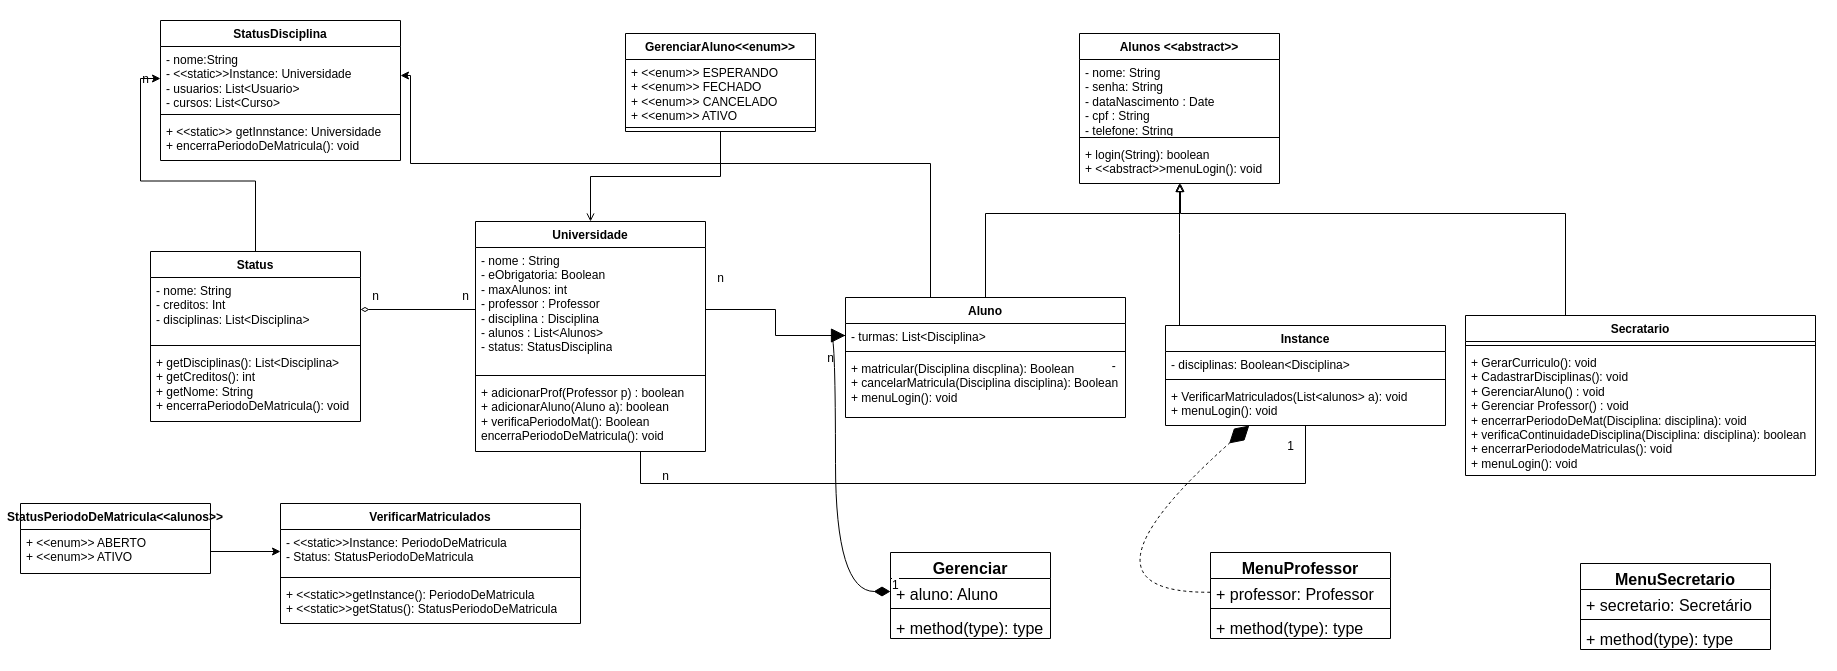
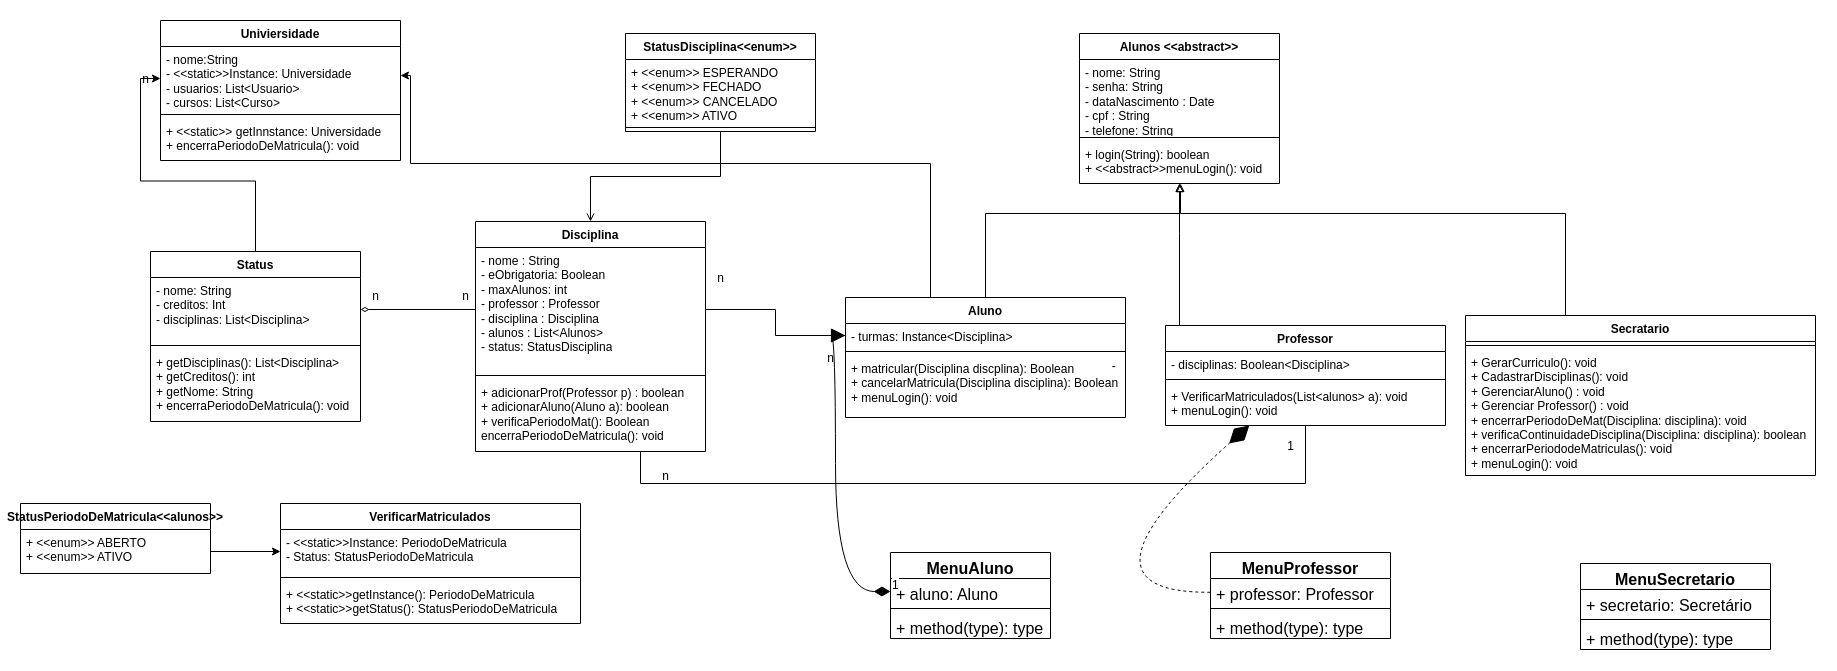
(281, 35) -> (281, 35)
(721, 48) -> (721, 48)
(591, 236) -> (591, 236)
(926, 338) -> (941, 338)
(1306, 340) -> (1306, 340)
(971, 569) -> (971, 569)
